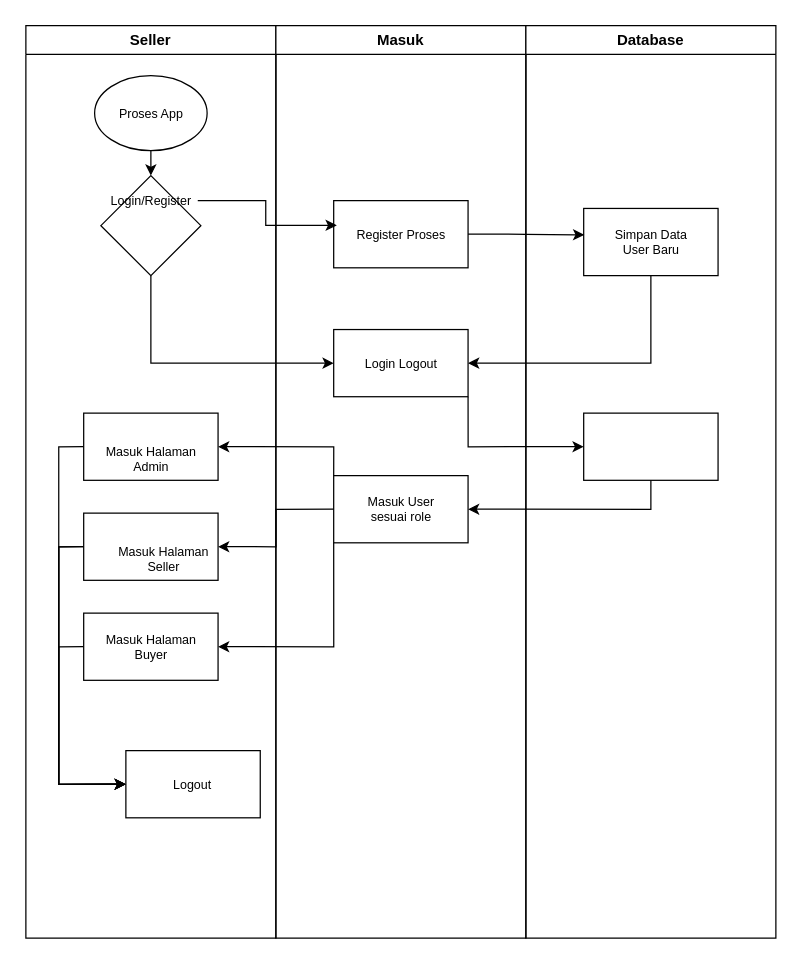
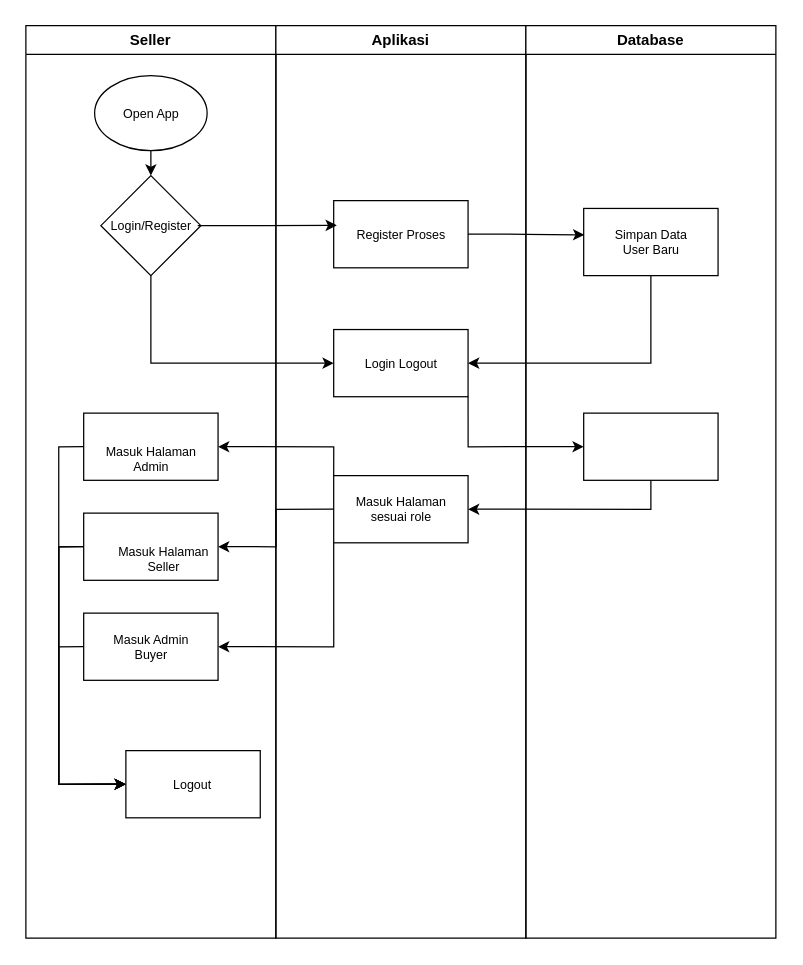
(401, 41) -> (401, 41)
(151, 113) -> (151, 113)
(151, 201) -> (151, 226)
(401, 509) -> (401, 509)
(151, 647) -> (151, 647)
